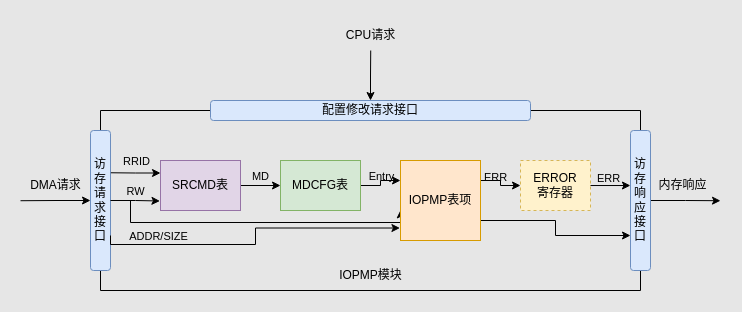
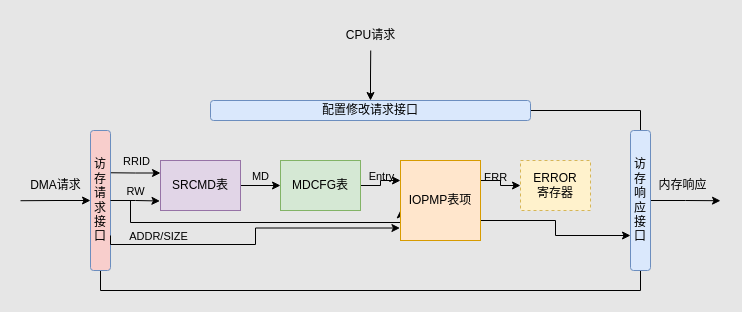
(146, 111) -> none
(607, 186) -> none
(101, 201) -> (101, 201)
(371, 276) -> none
